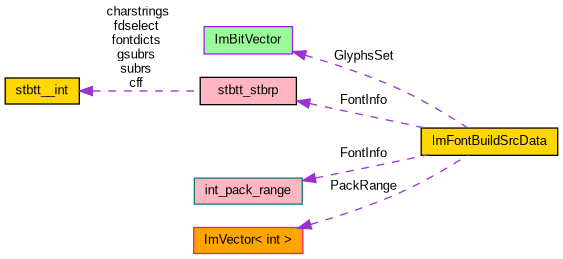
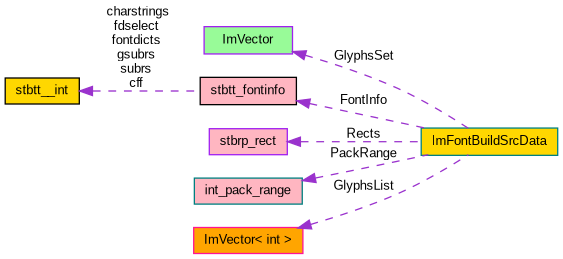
(248, 40) -> (248, 40)
(248, 91) -> (248, 91)
none -> (248, 142)
(489, 142) -> (489, 142)
(362, 154) -> (362, 154)
(362, 187) -> (362, 187)
